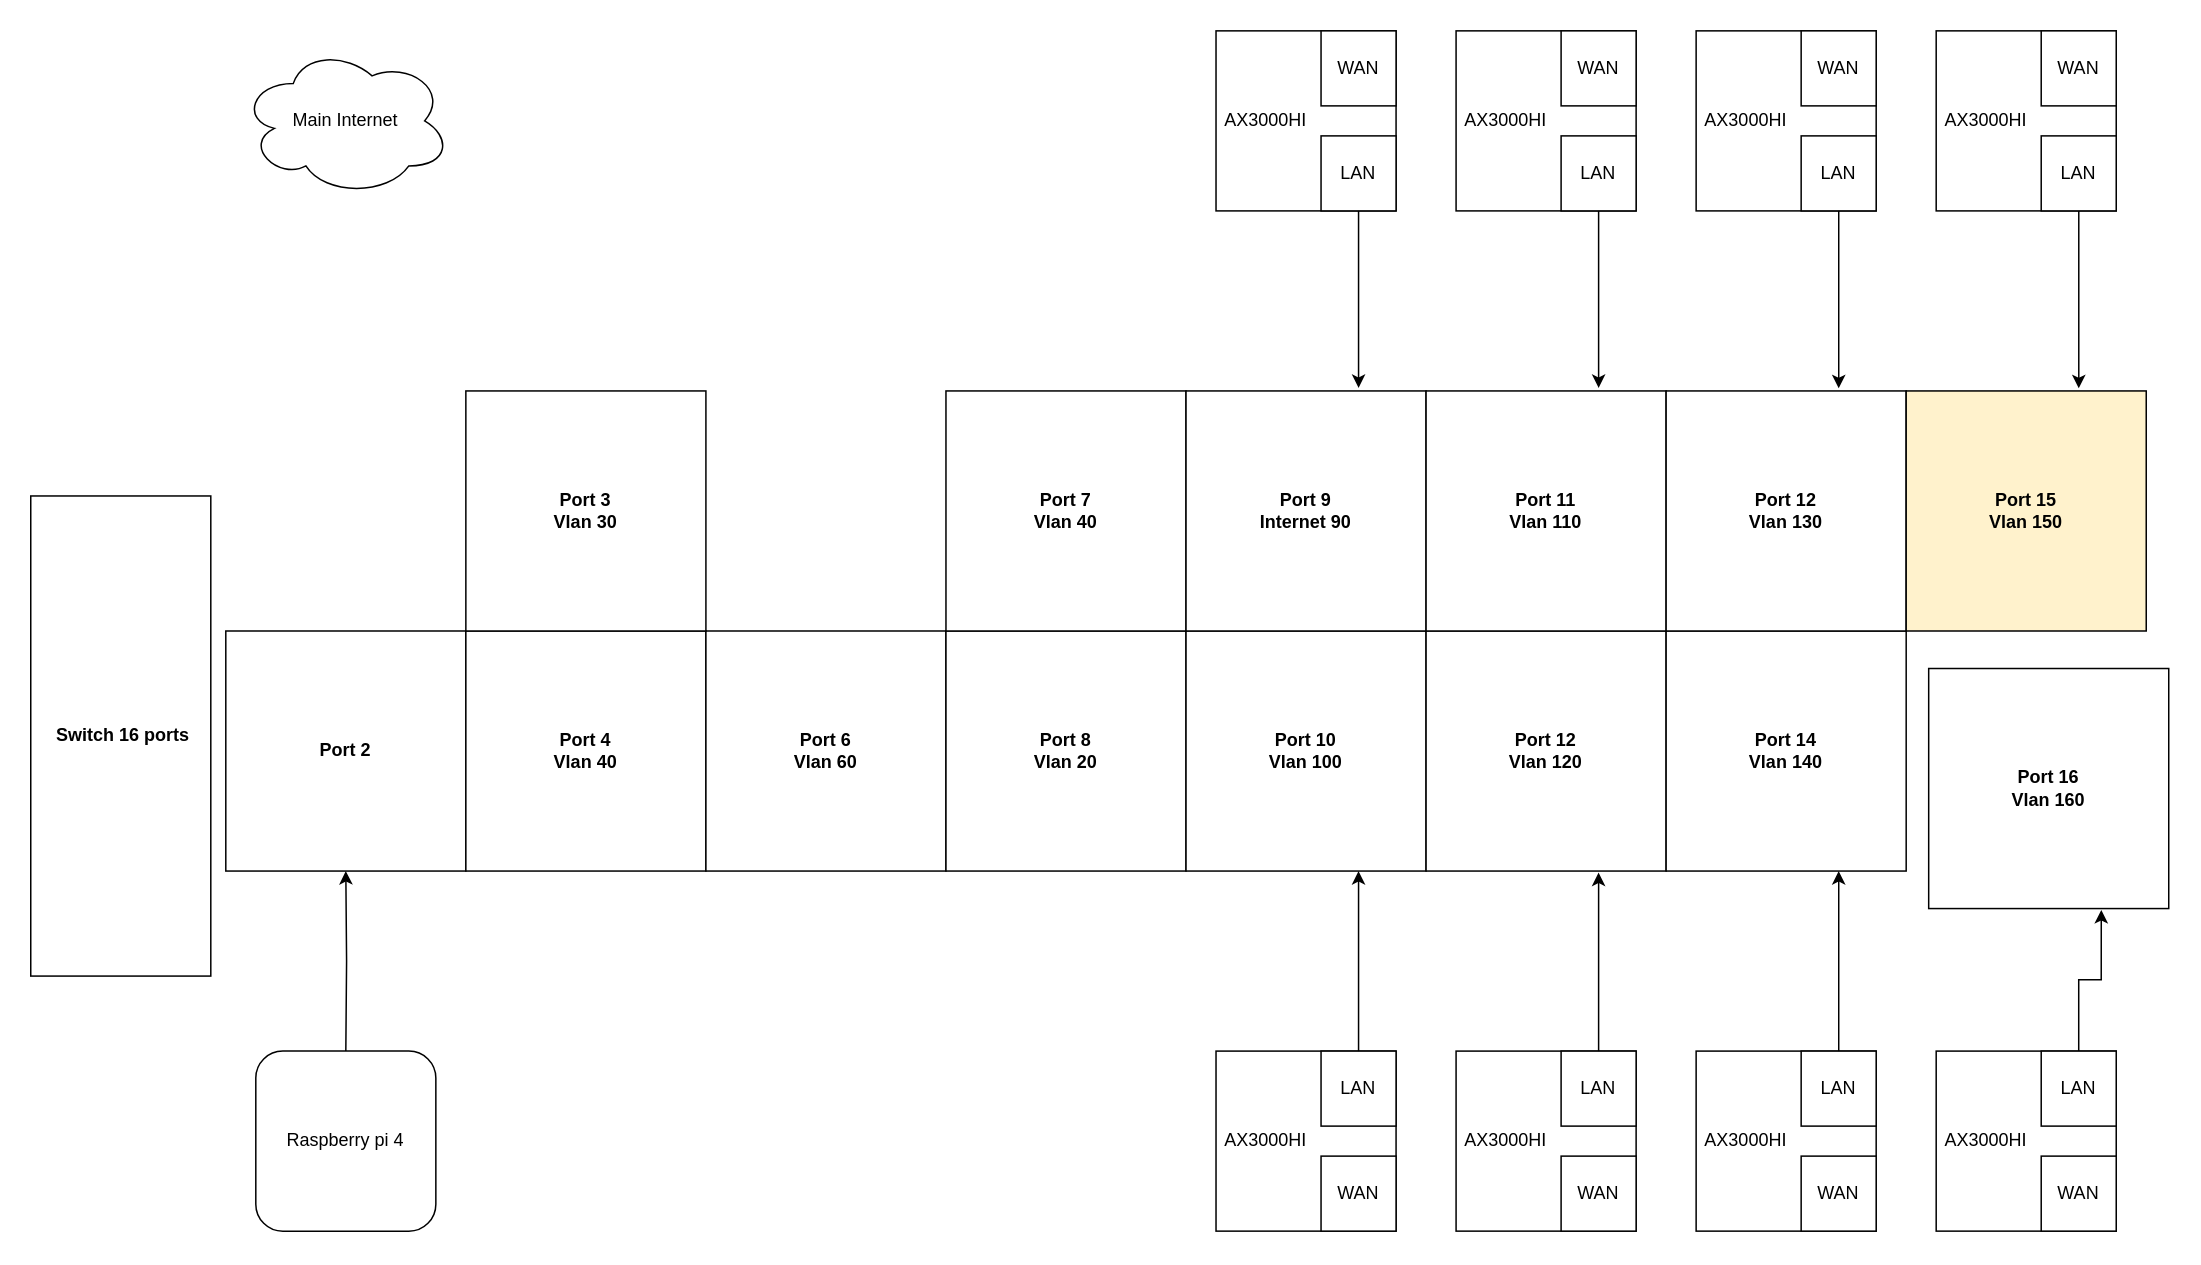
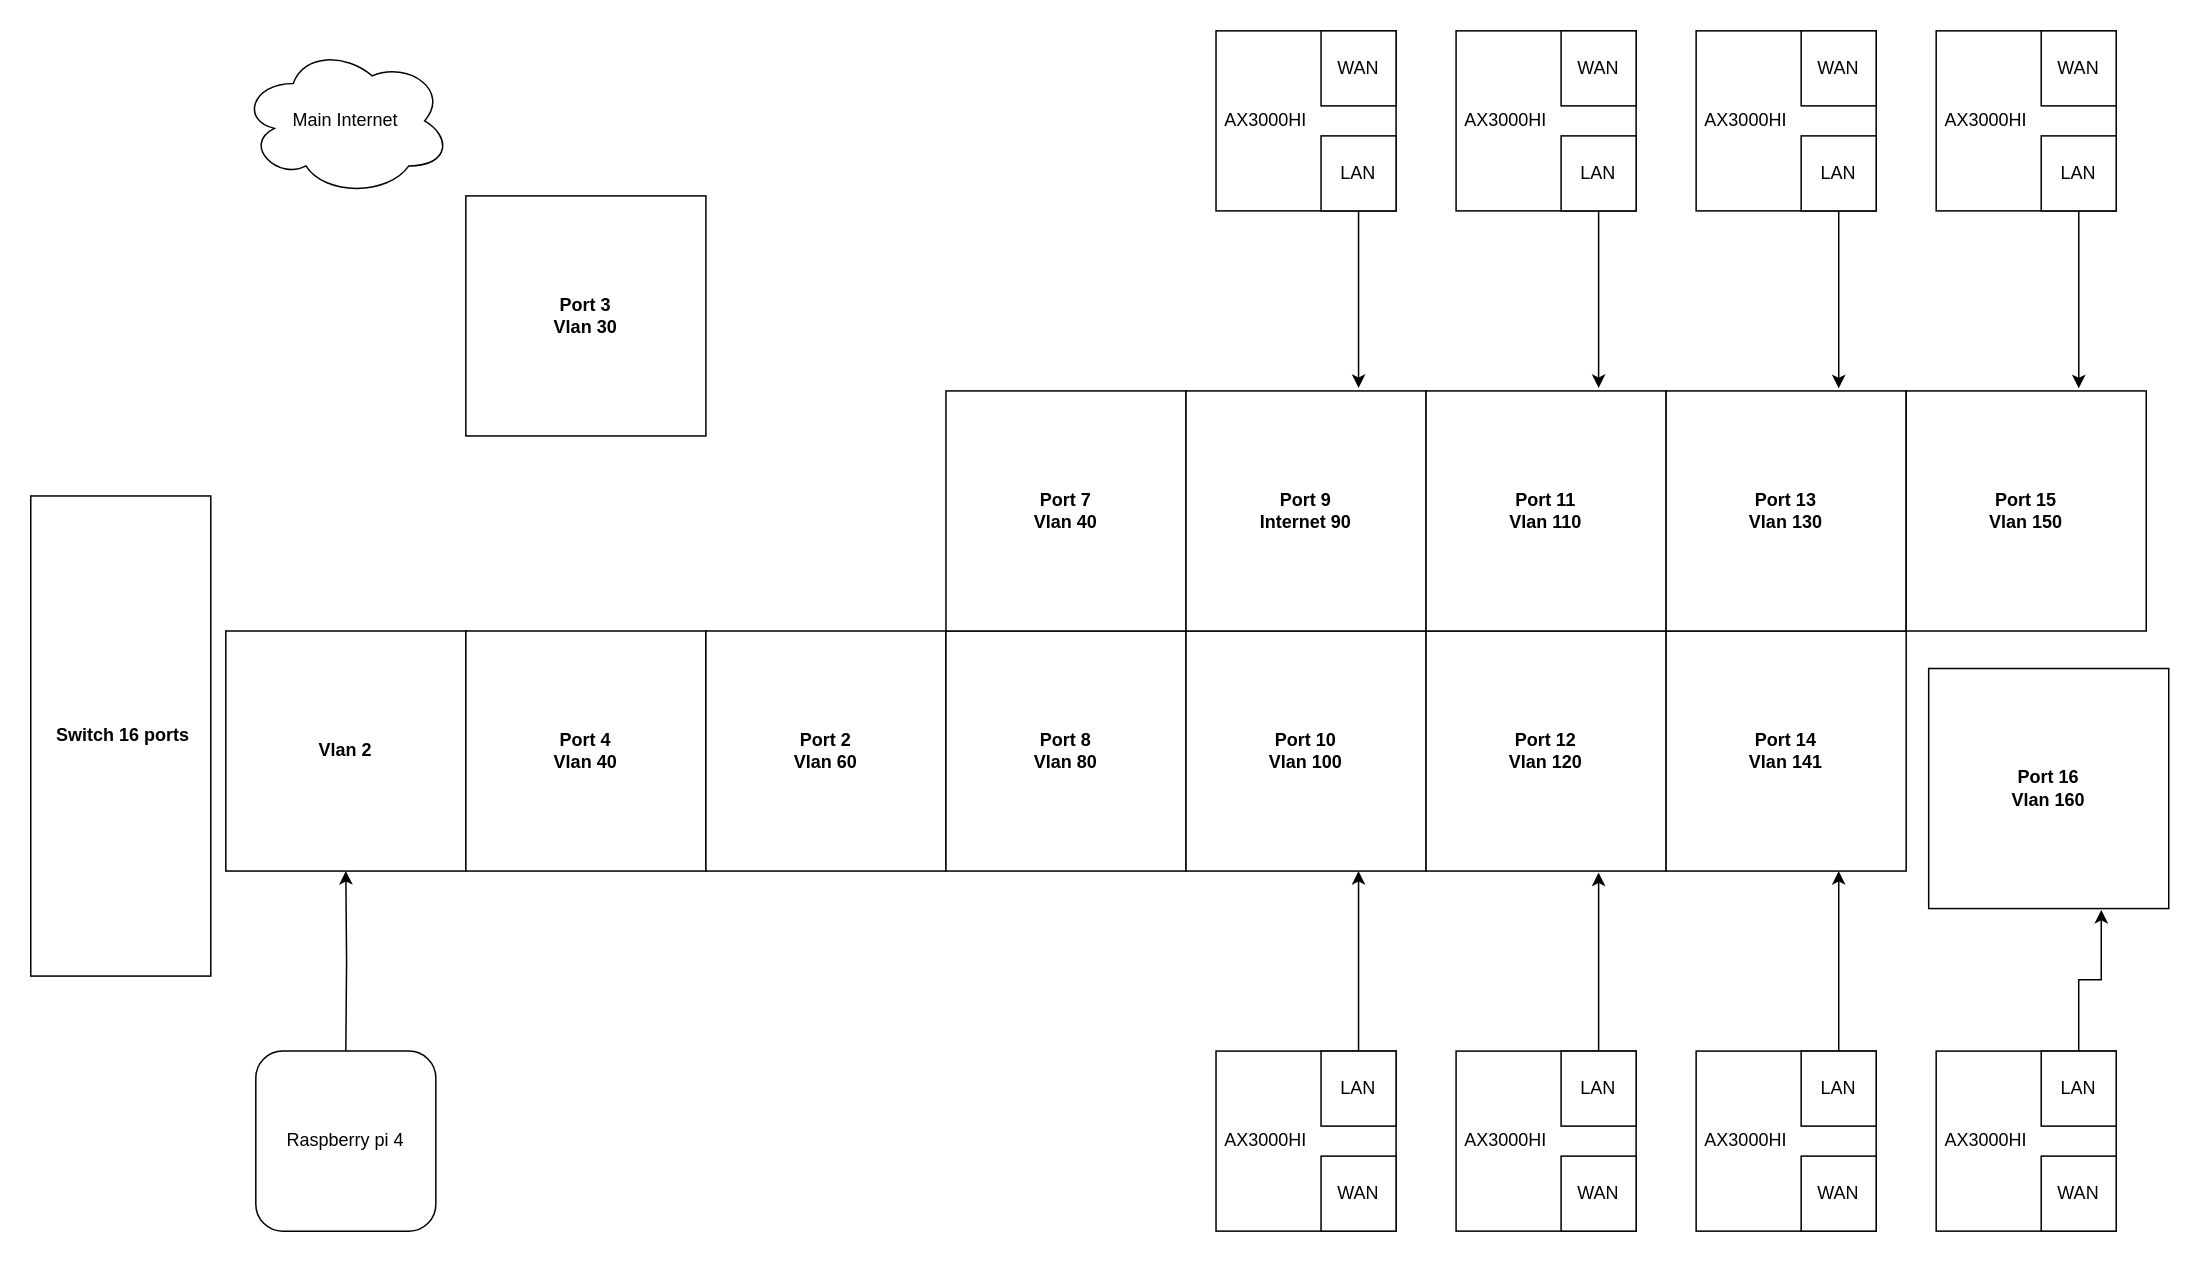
(586, 511) -> (586, 316)
(1786, 511) -> (1786, 511)
(2026, 511) -> (2026, 511)
(346, 751) -> (346, 751)
(826, 751) -> (826, 751)
(1066, 751) -> (1066, 751)
(1786, 751) -> (1786, 751)
